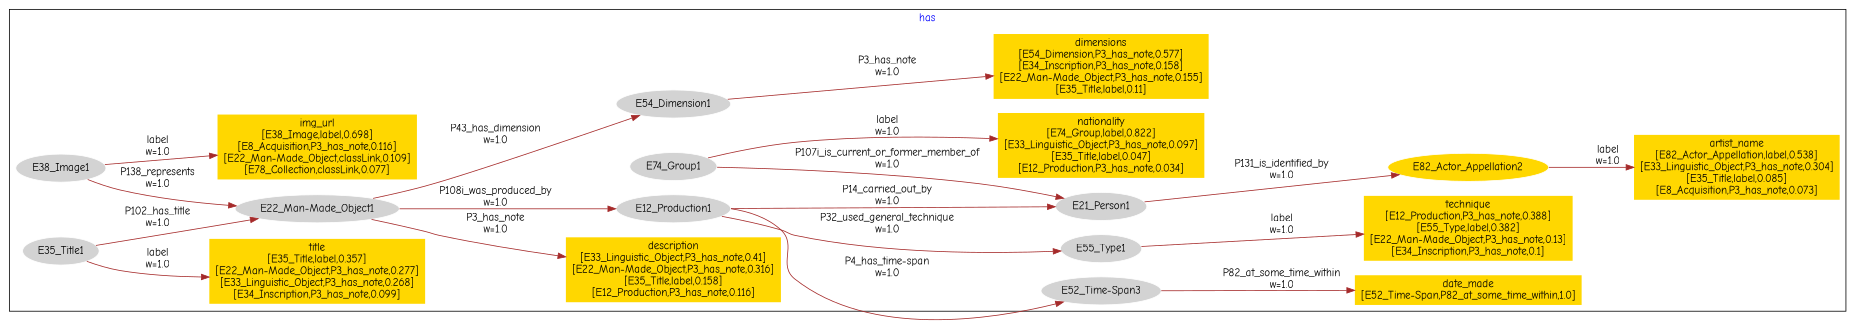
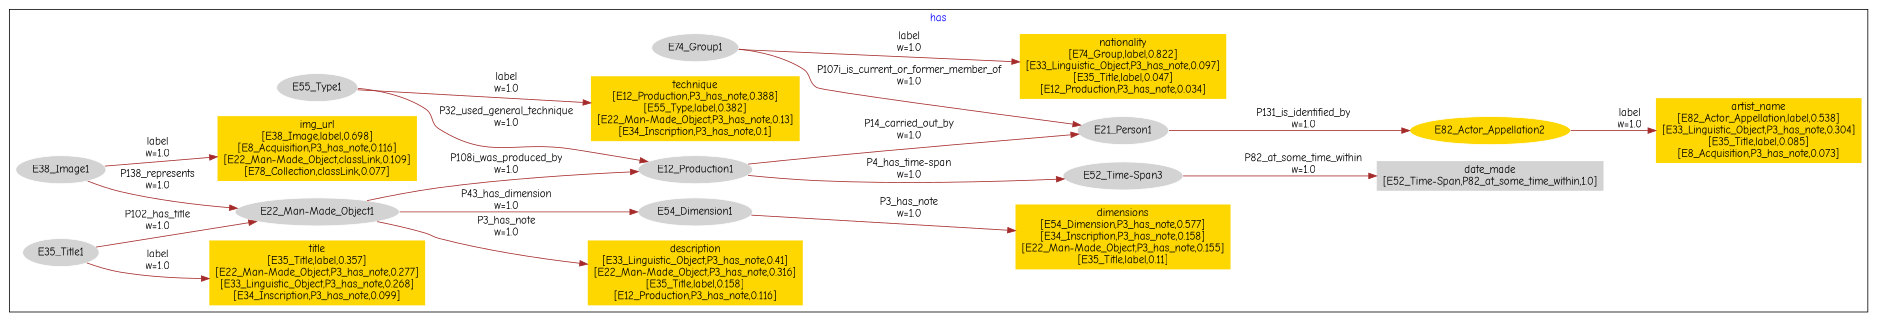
(886, 248) -> (490, 147)
(1468, 290) -> (1490, 176)
